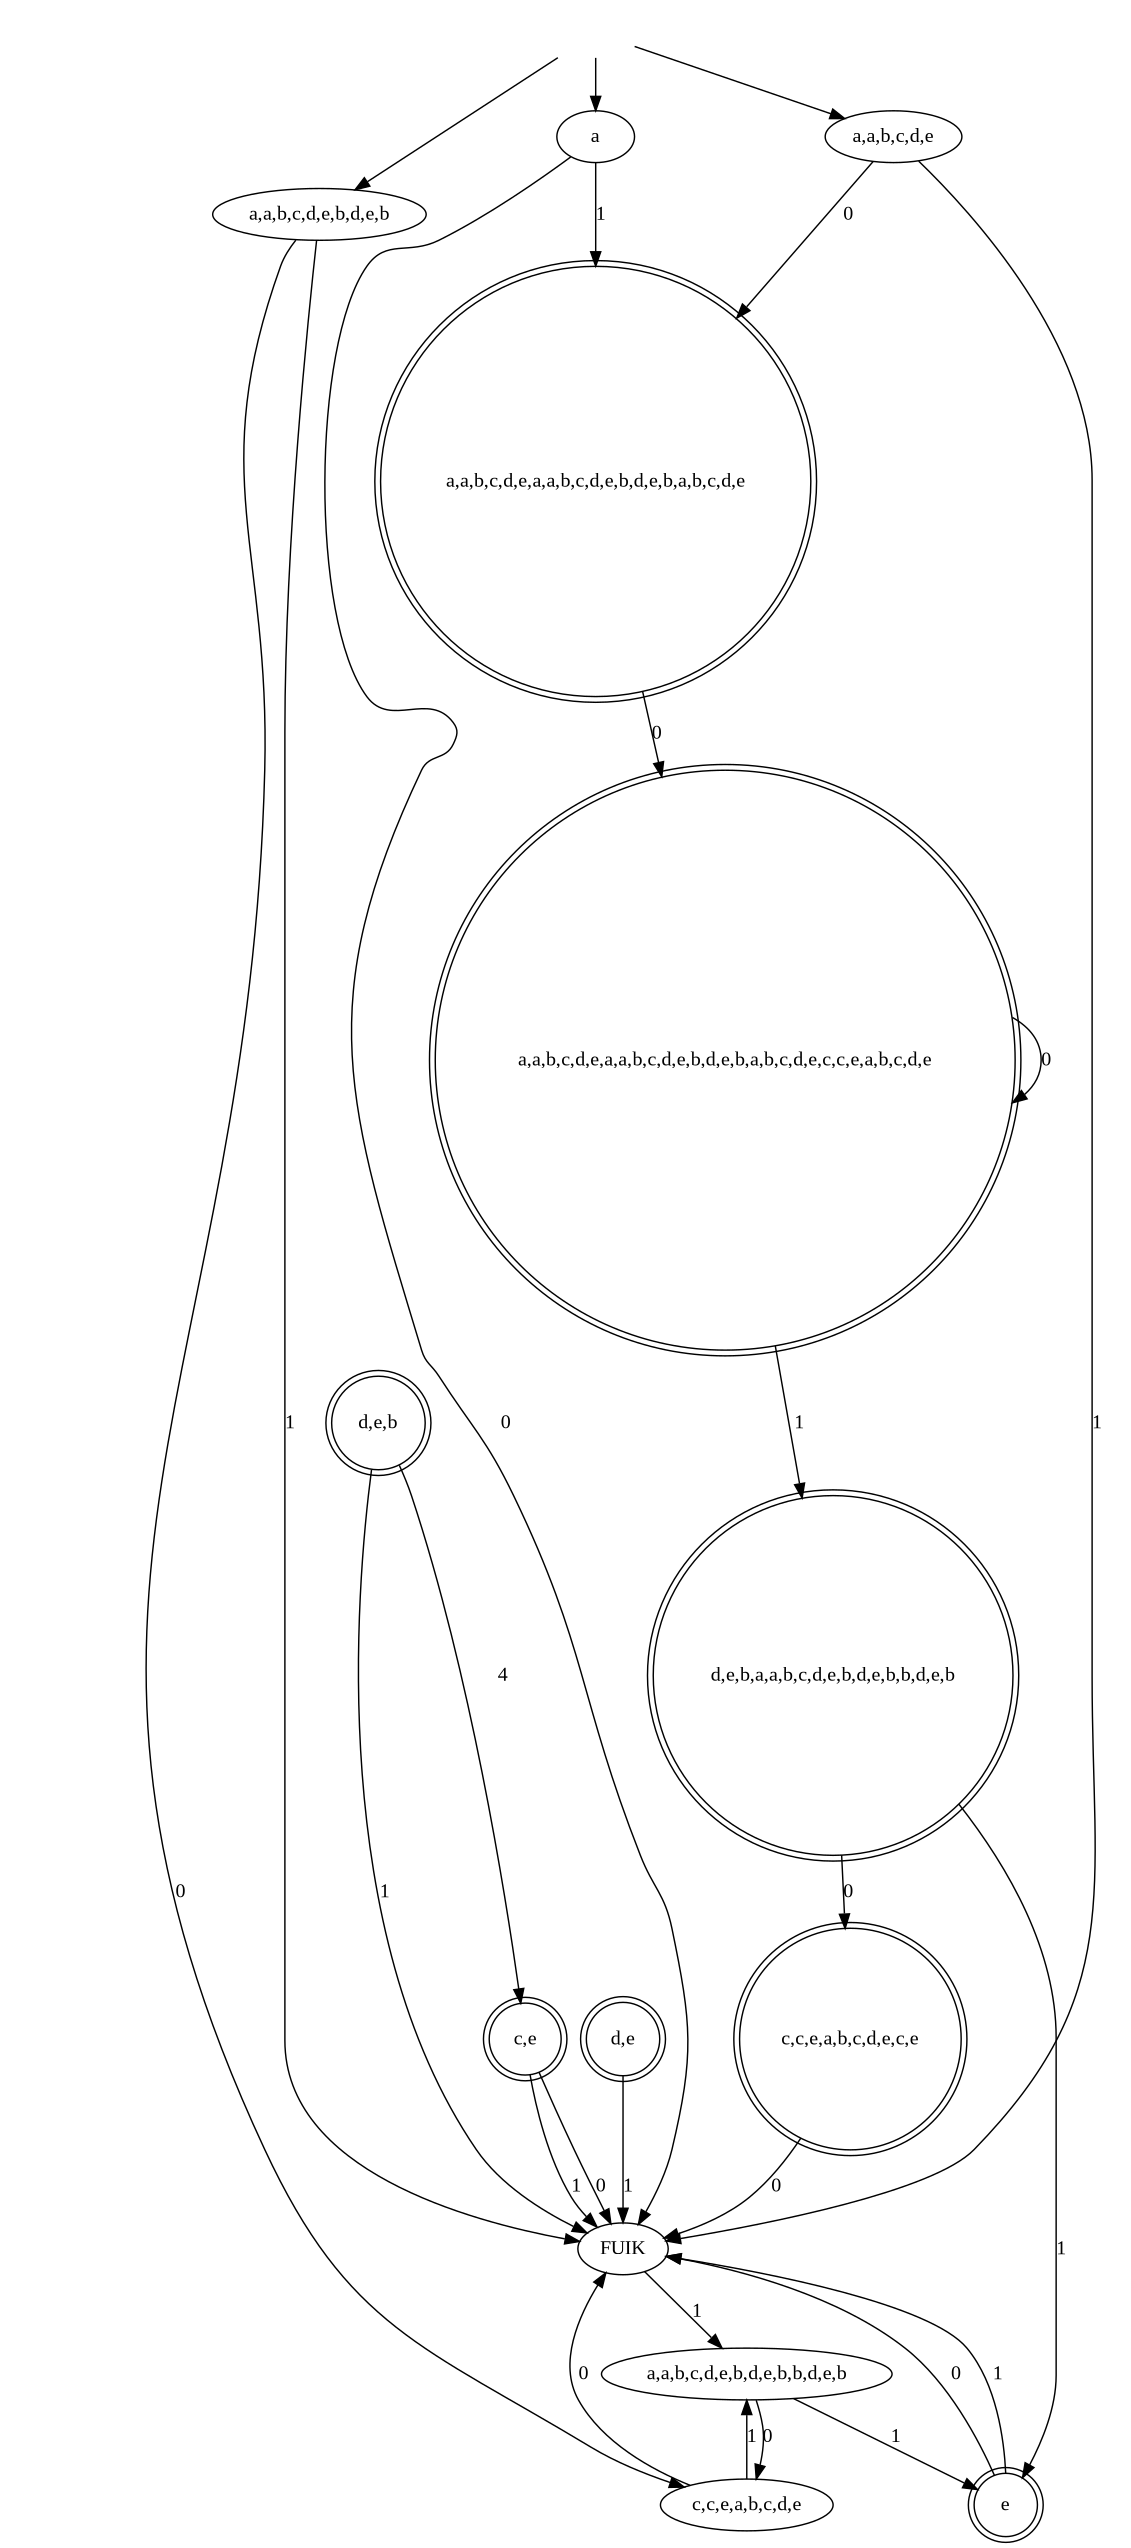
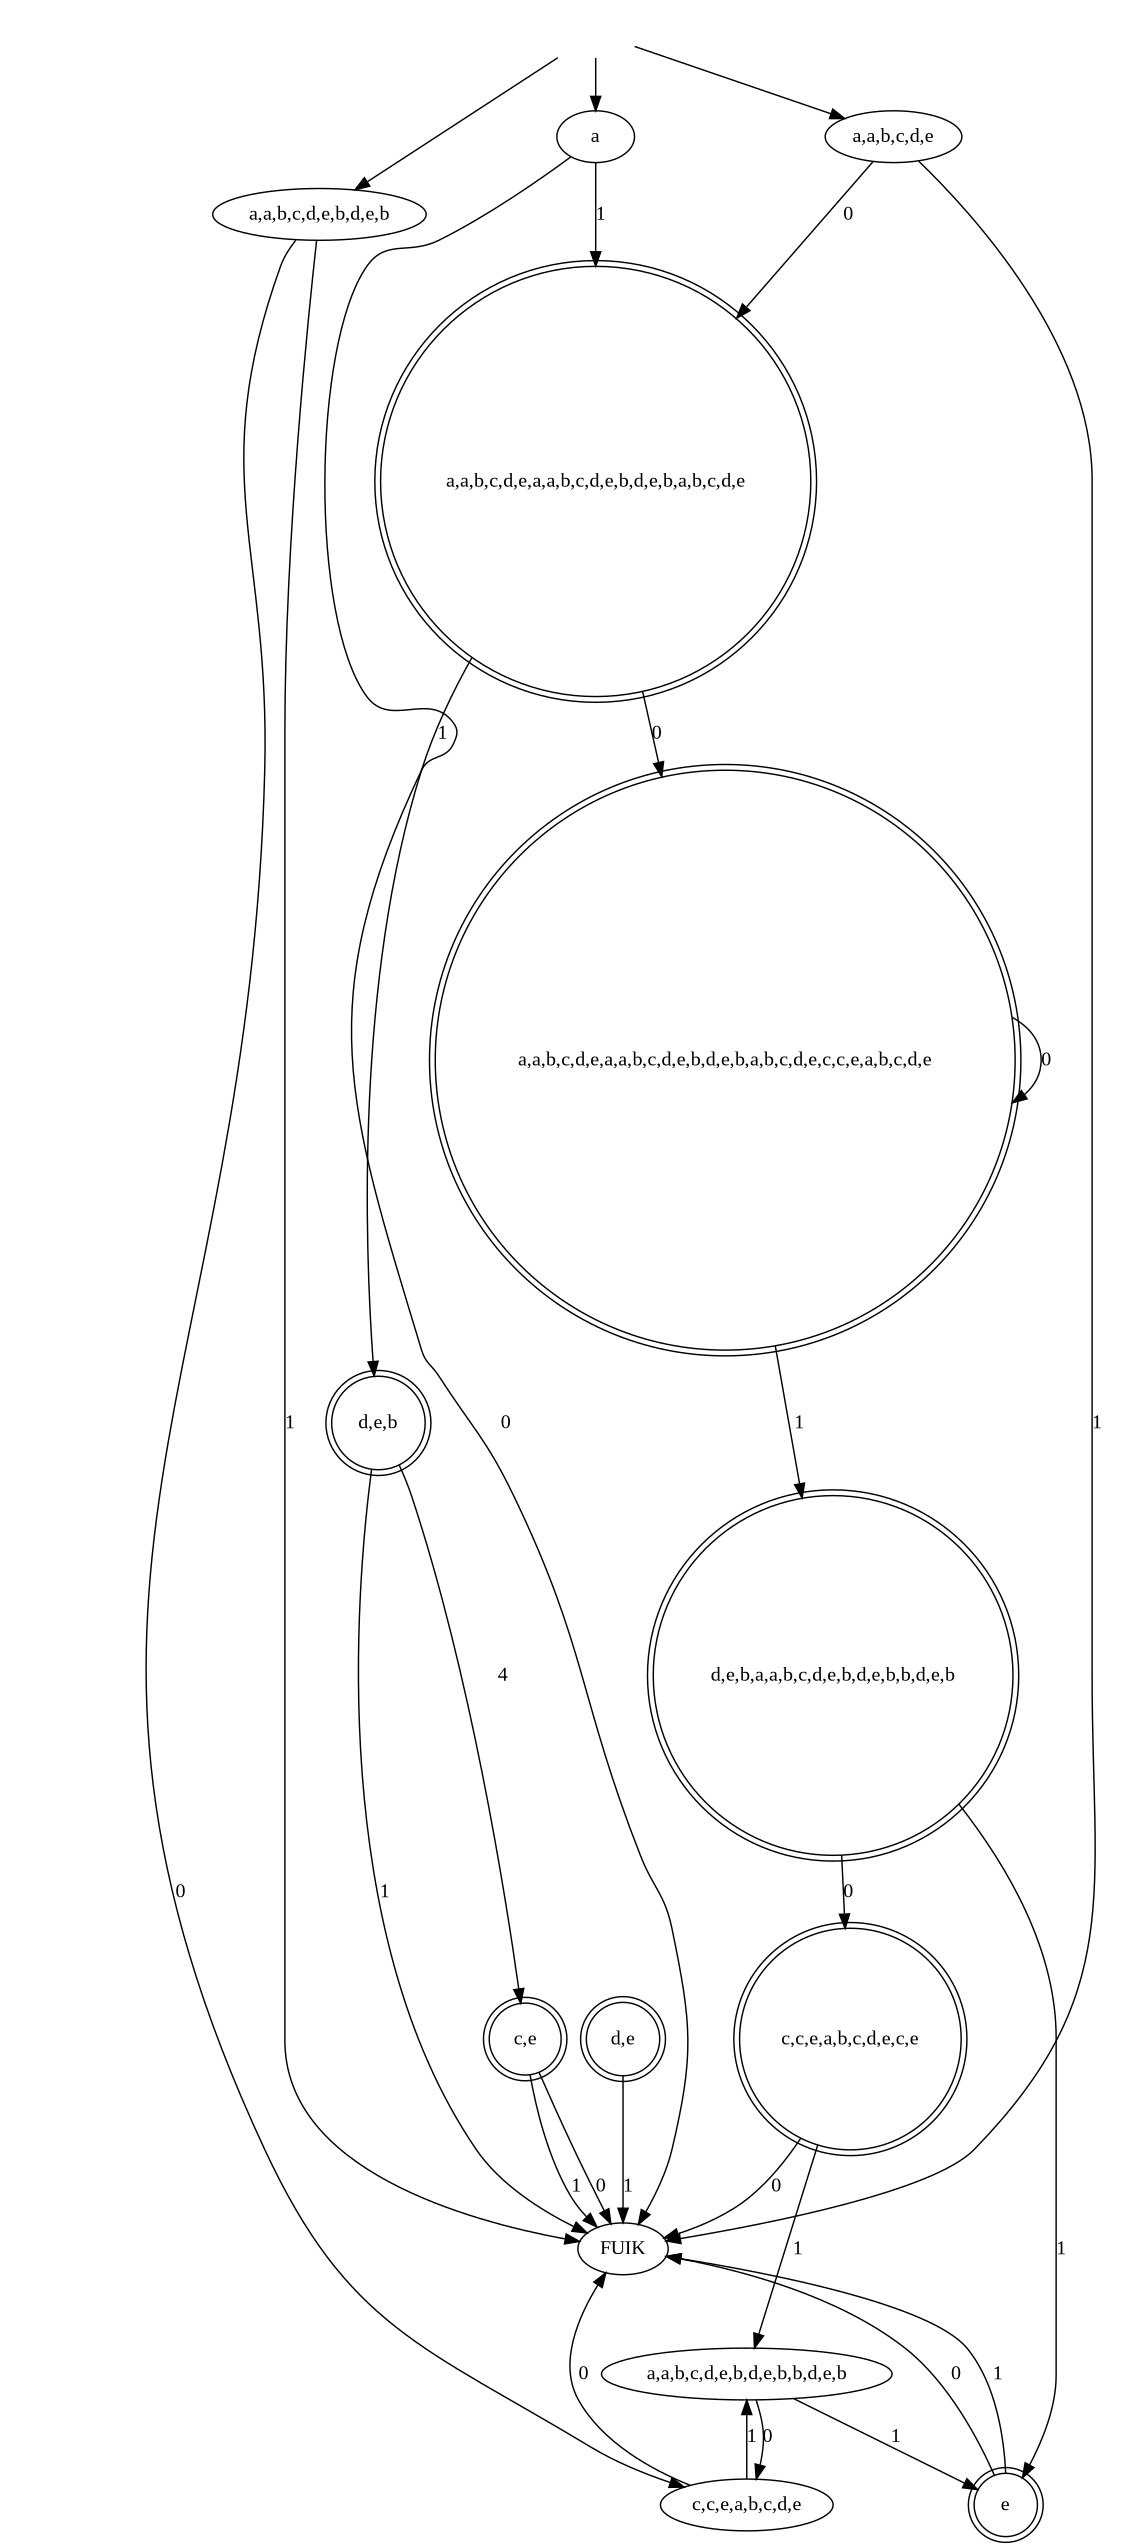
none -> (377, 1002)
(678, 2305) -> (788, 2239)
